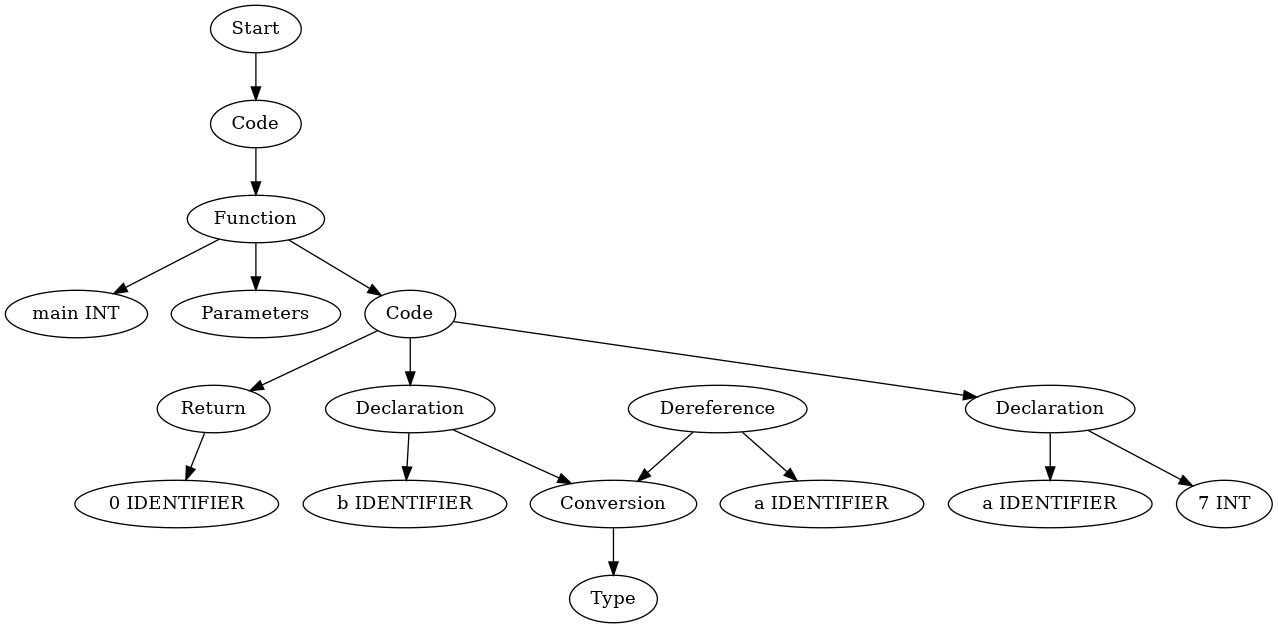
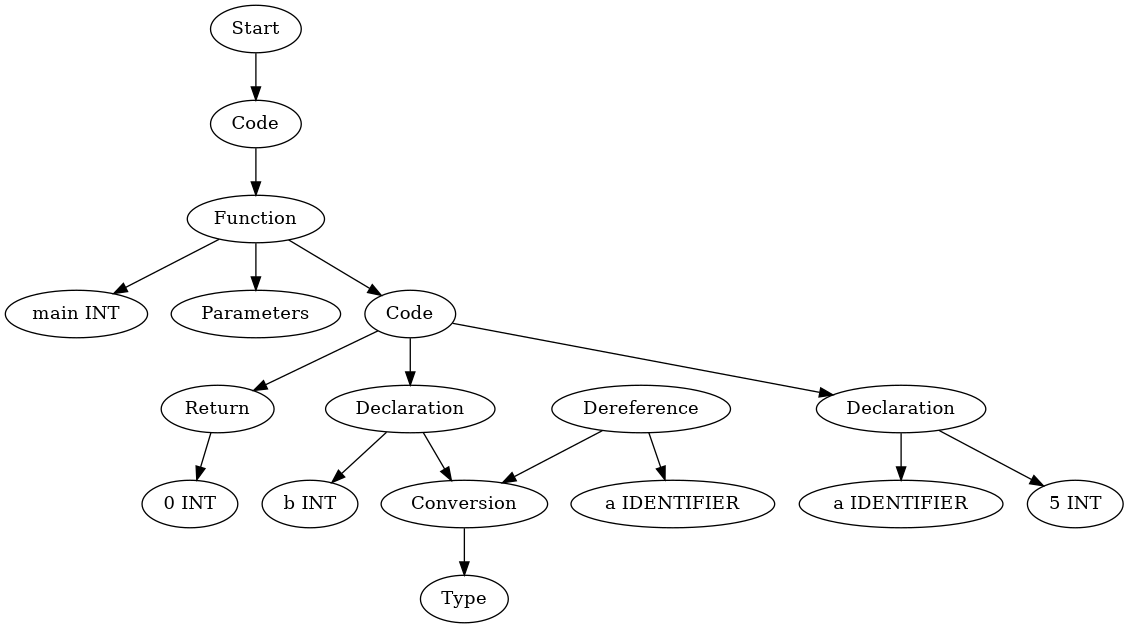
(177, 504) -> (190, 504)
(405, 504) -> (310, 504)
(1224, 504) -> (1075, 504)
